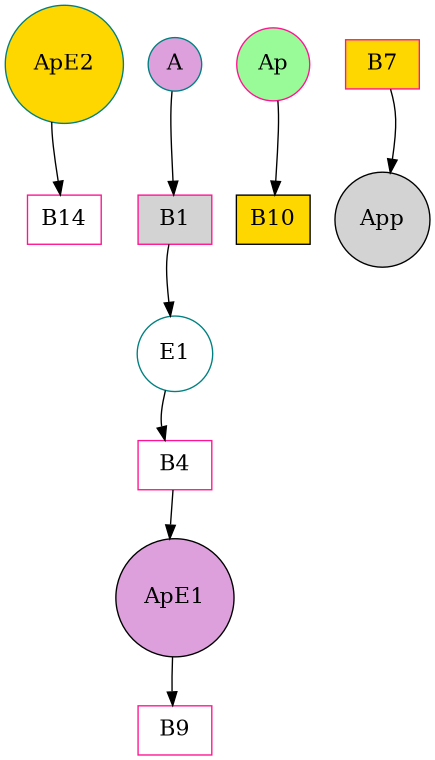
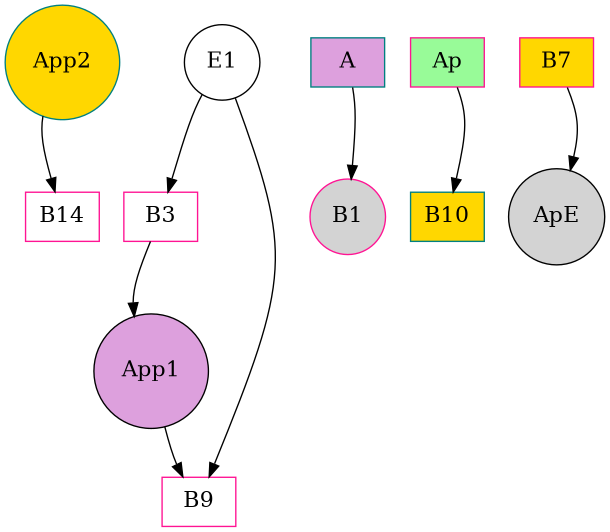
(64, 64) -> (62, 62)
(175, 64) -> (348, 62)
(273, 64) -> (447, 62)
(175, 220) -> (348, 217)
(273, 220) -> (447, 217)
(382, 220) -> (557, 217)
(167, 273) -> (273, 283)
(175, 354) -> (222, 62)
(175, 465) -> (161, 217)
(175, 598) -> (151, 371)
